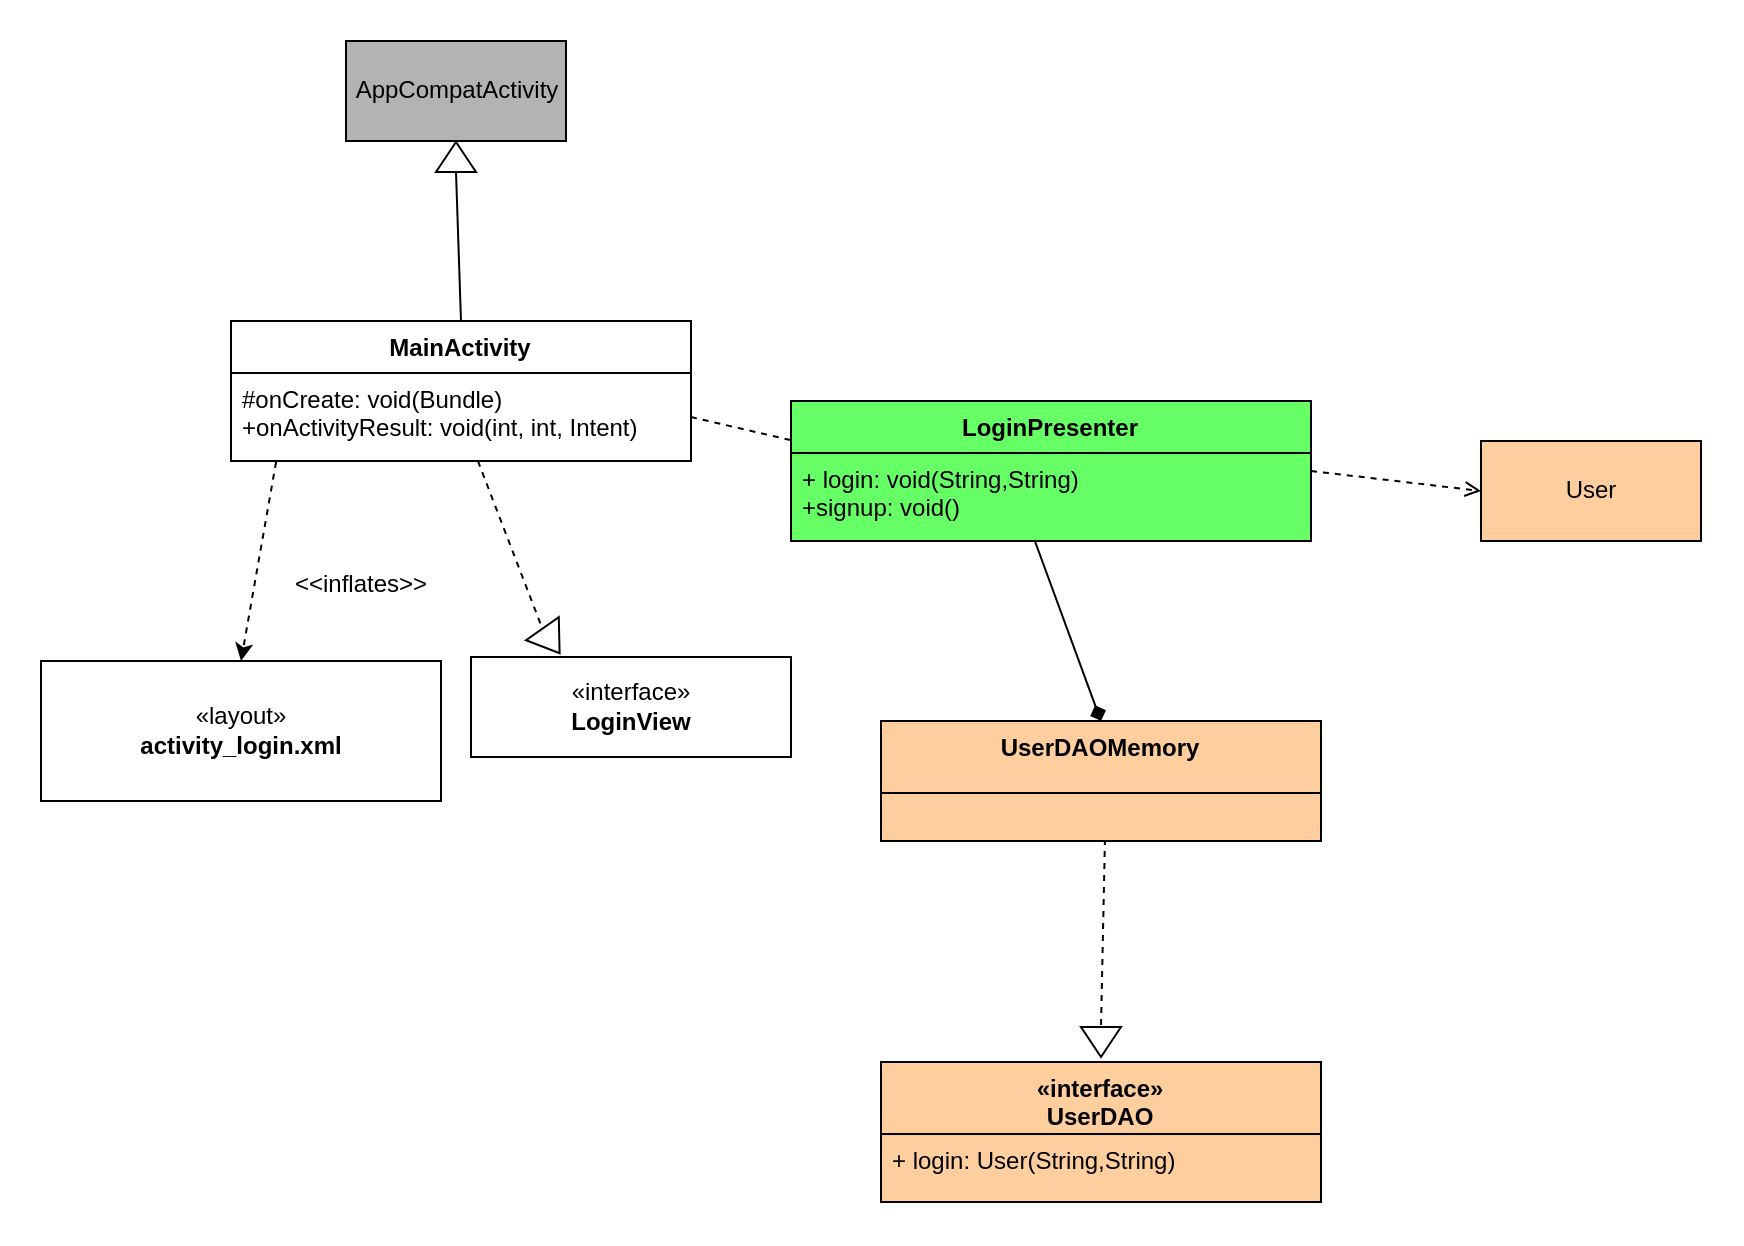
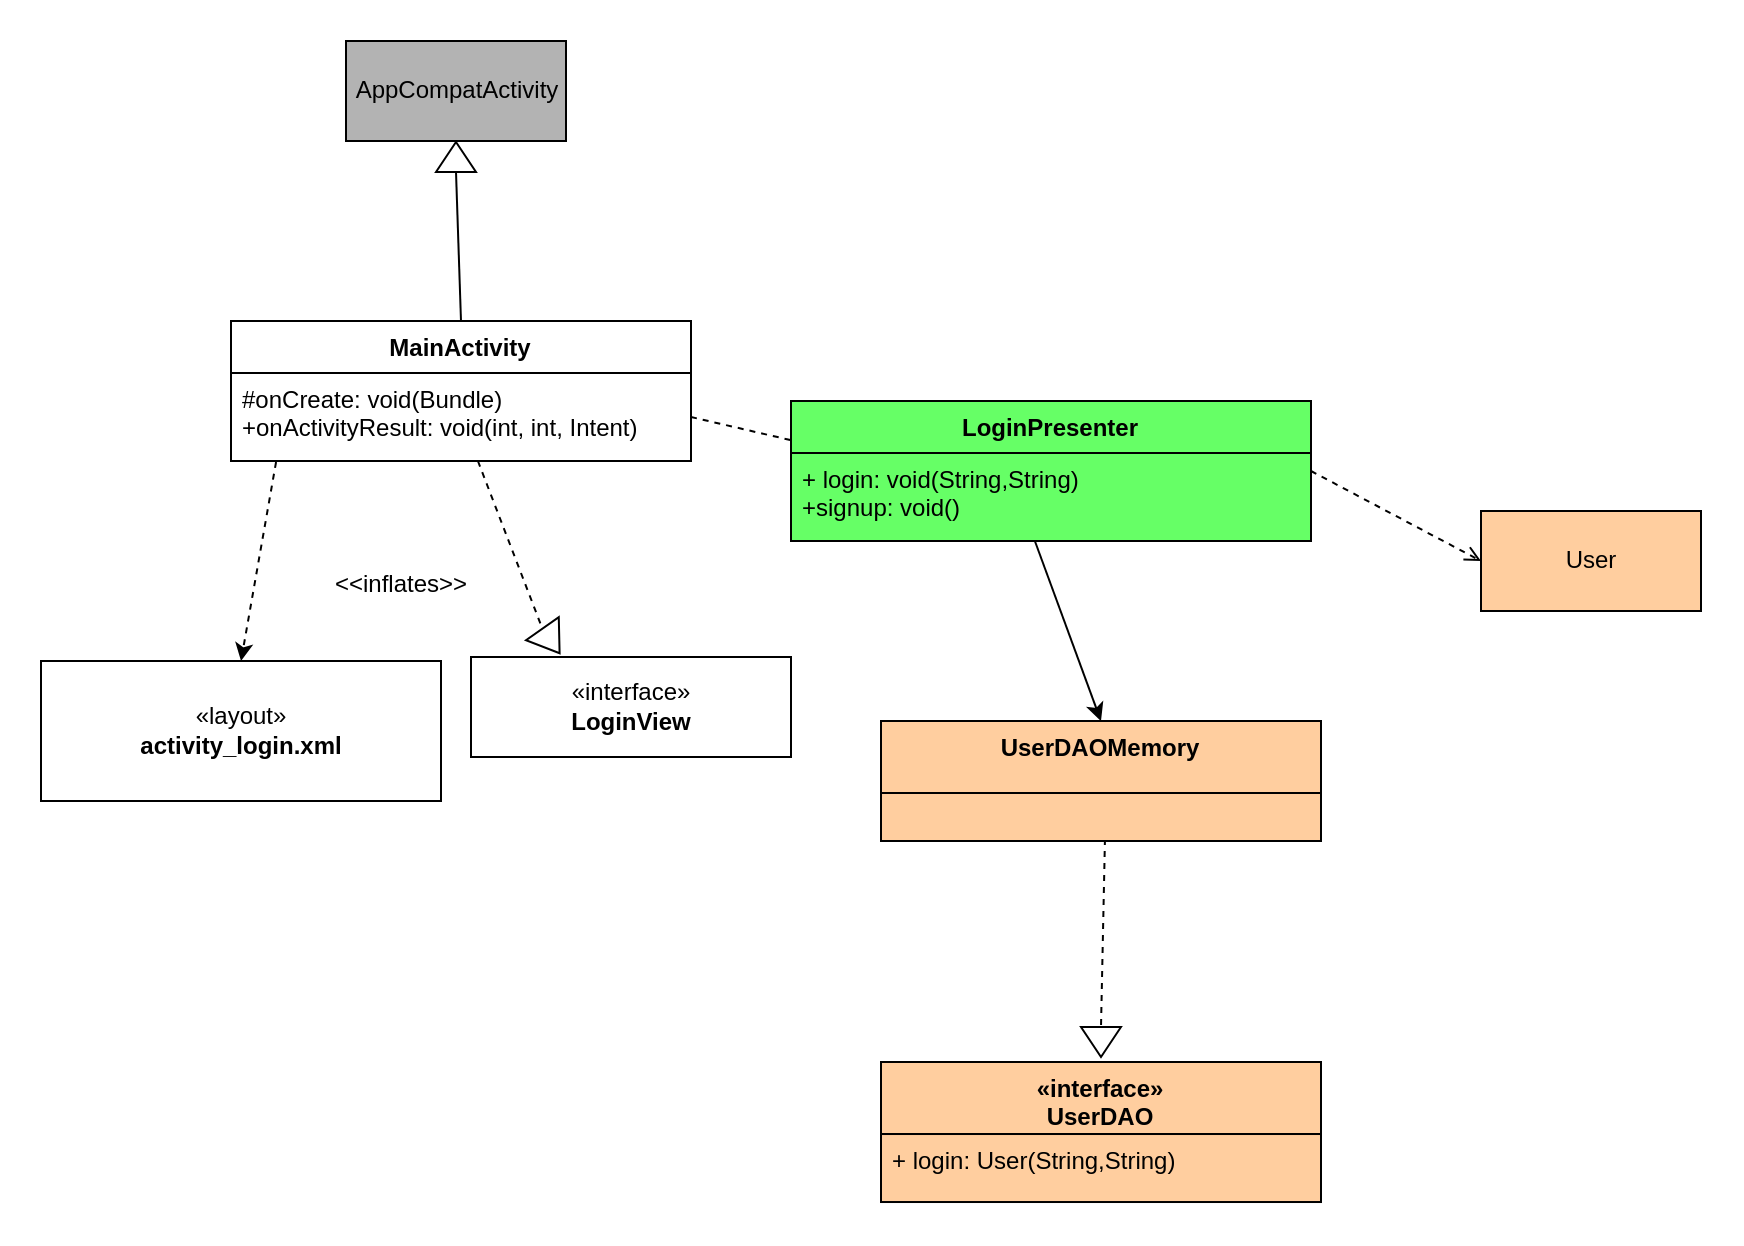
(1591, 491) -> (1591, 561)
(361, 585) -> (401, 585)
(1095, 706) -> (1096, 706)
